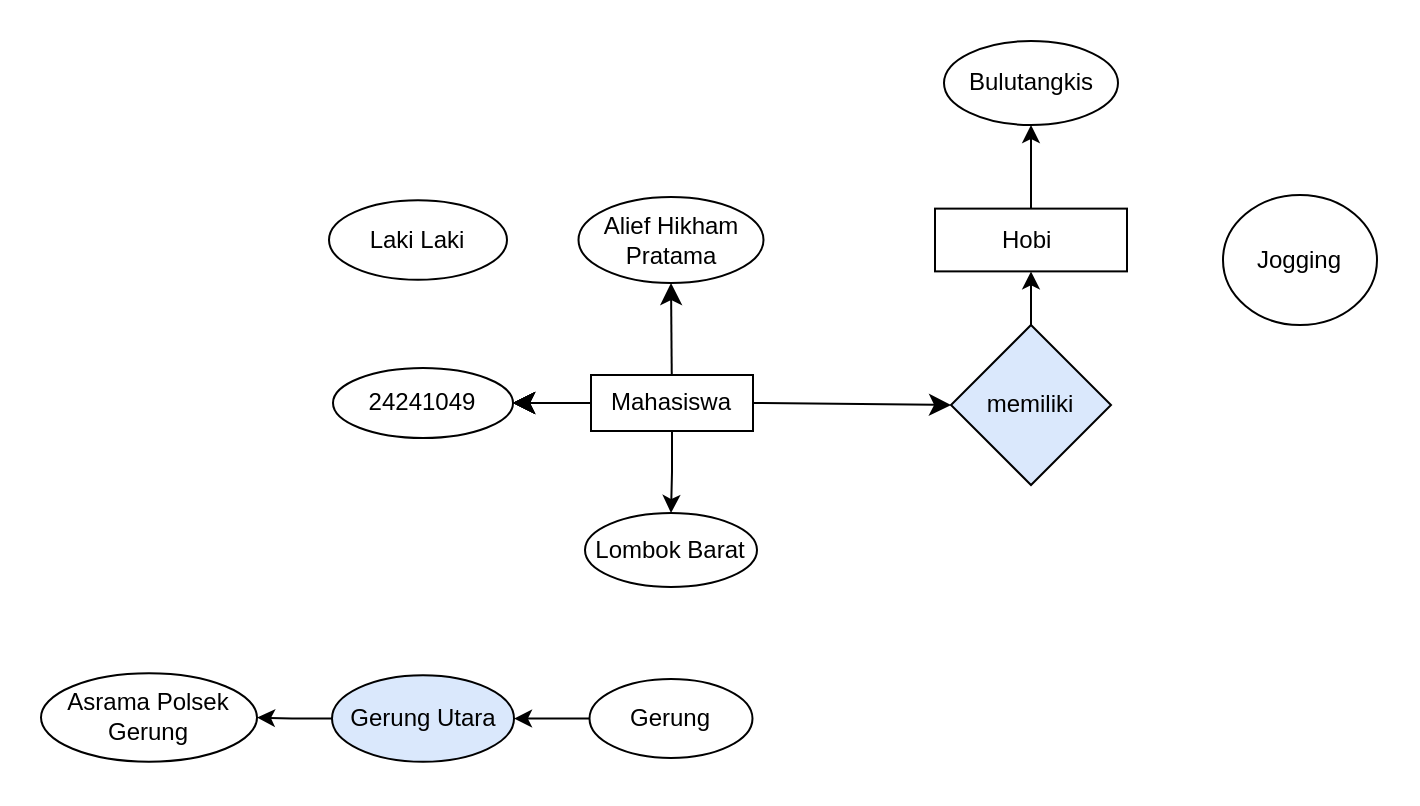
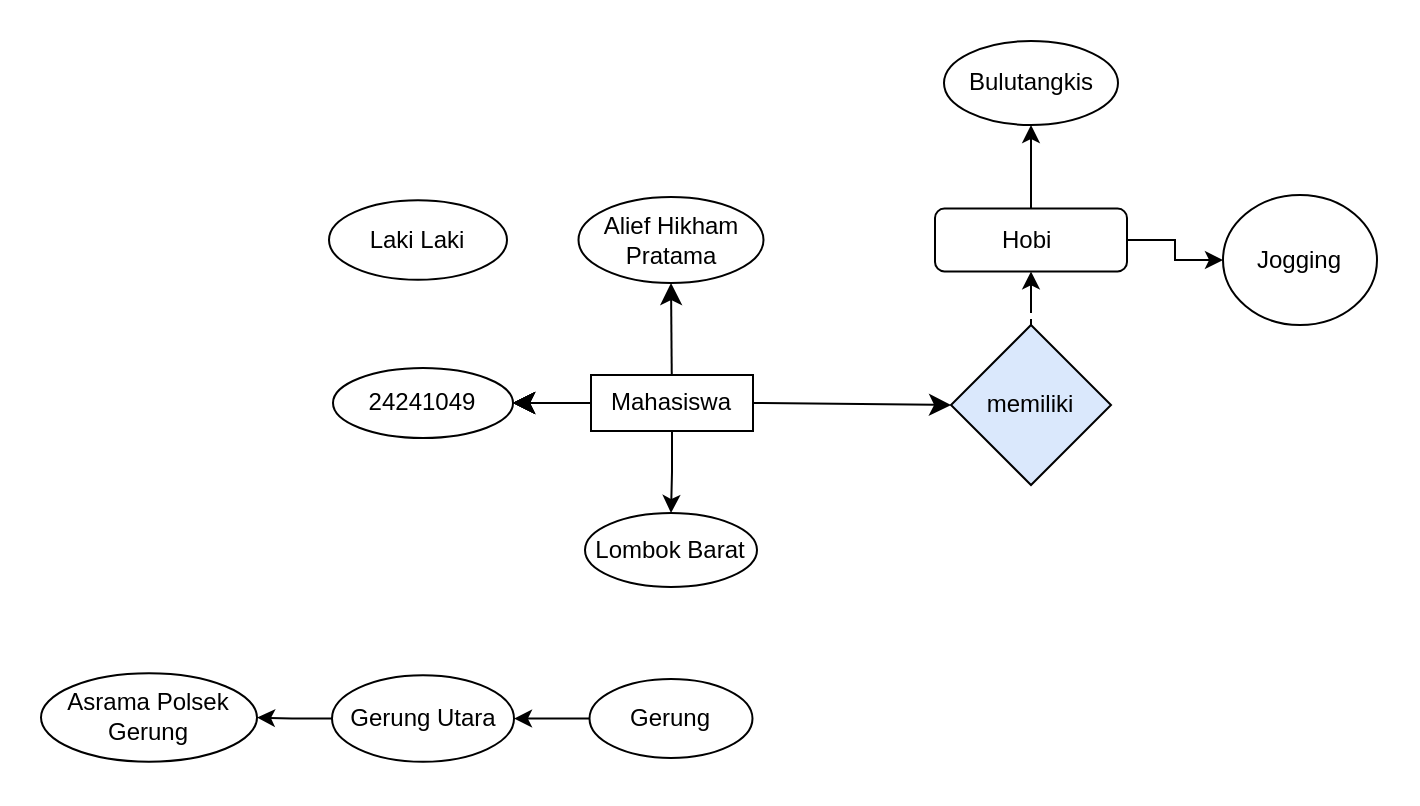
(1031, 240) -> (1031, 240)
none -> (1175, 243)
(1031, 316) -> (1031, 316)
(423, 719) -> (423, 719)
